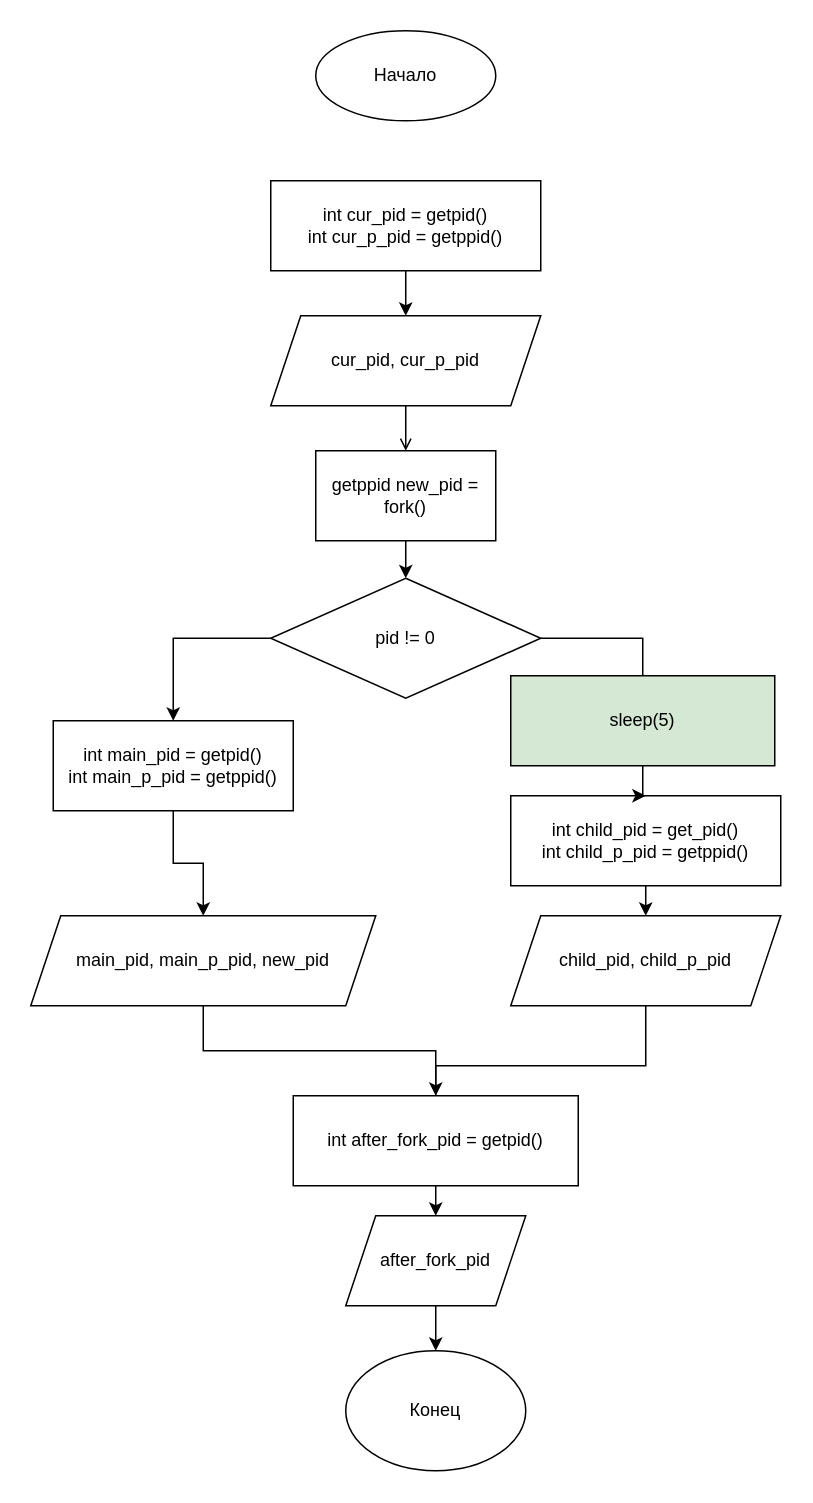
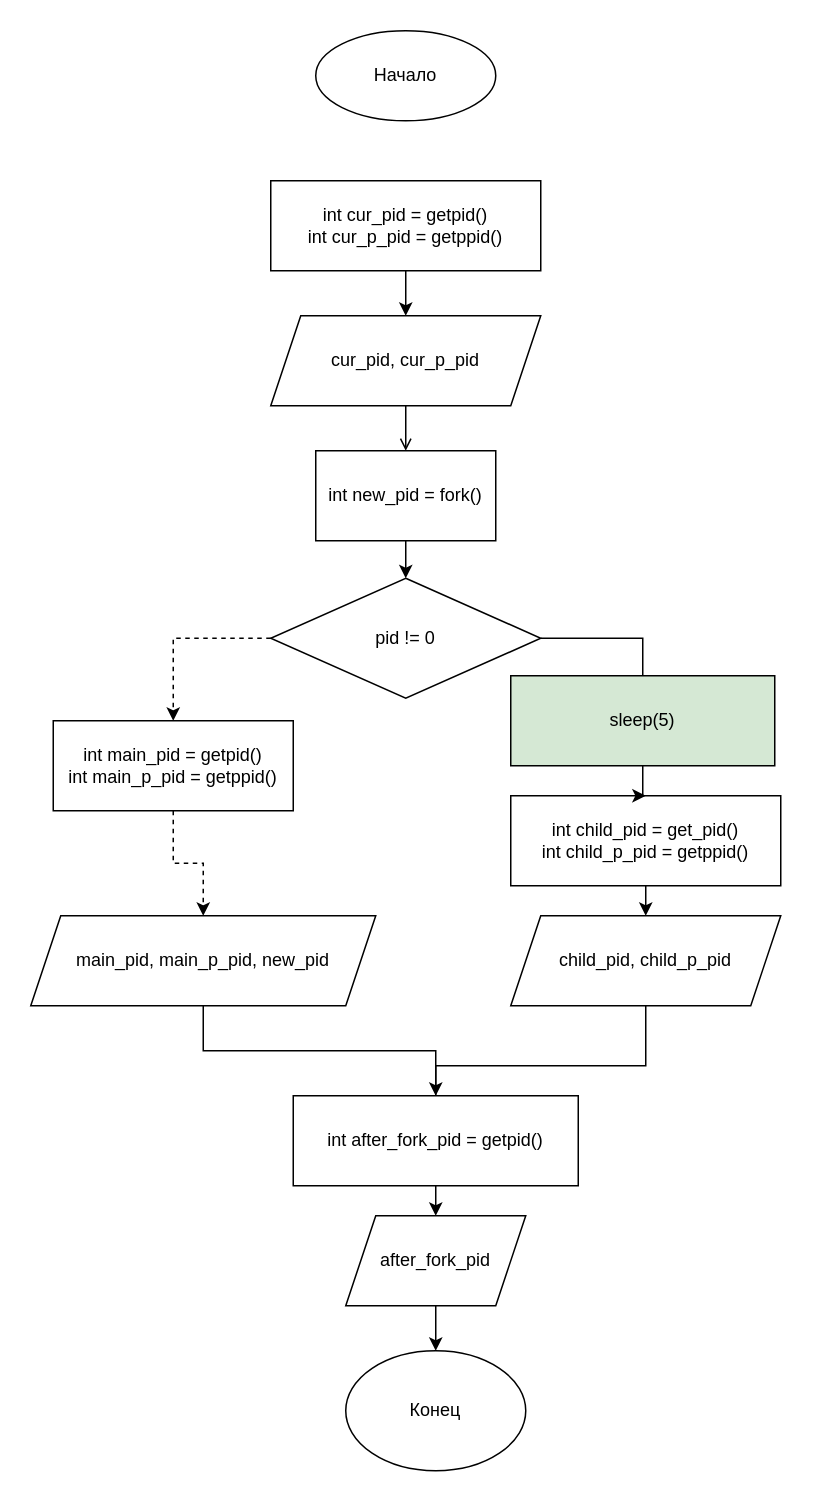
(406, 496) -> (406, 496)
(184, 638) -> (184, 638)
(184, 863) -> (184, 863)
